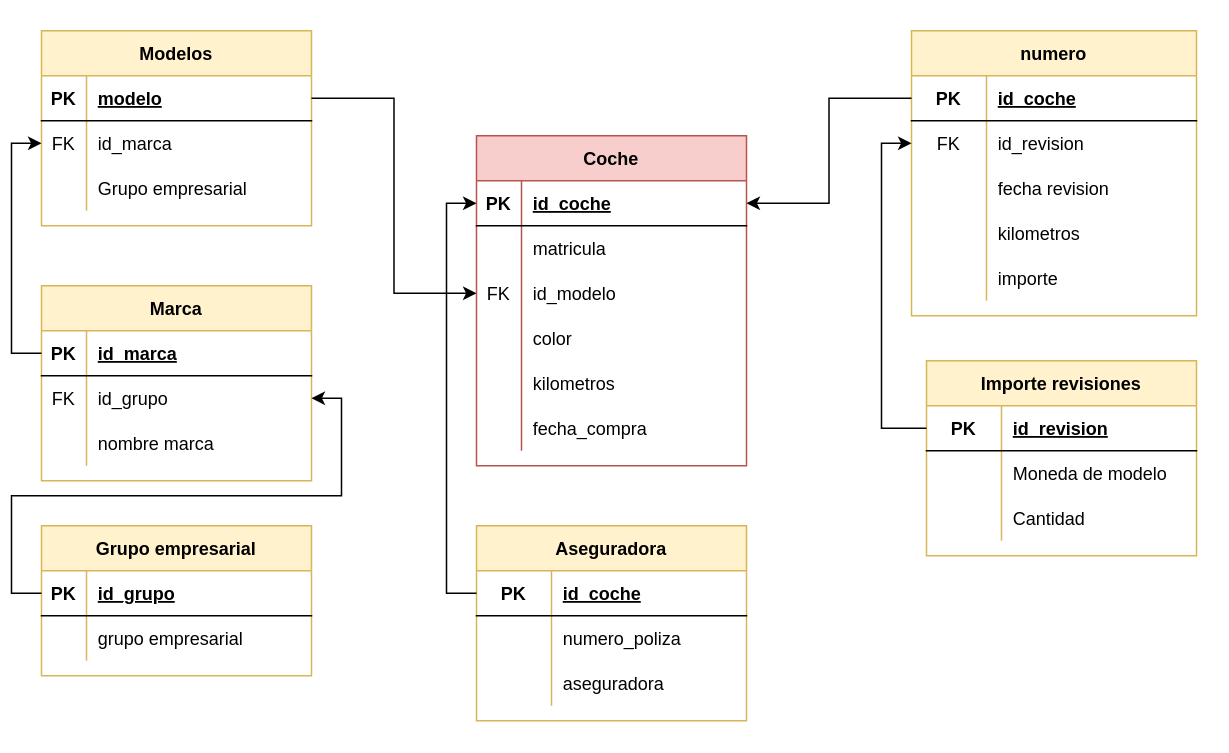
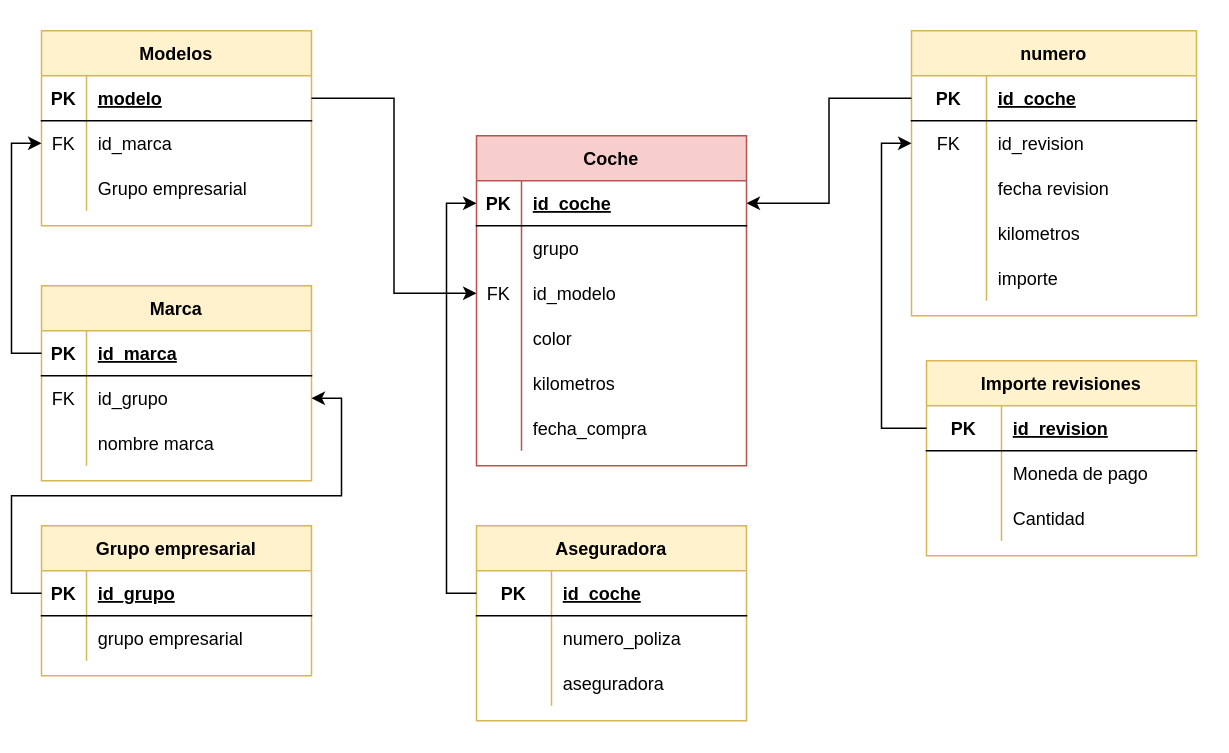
(573, 249) -> (558, 249)
(1086, 474) -> (1078, 474)
